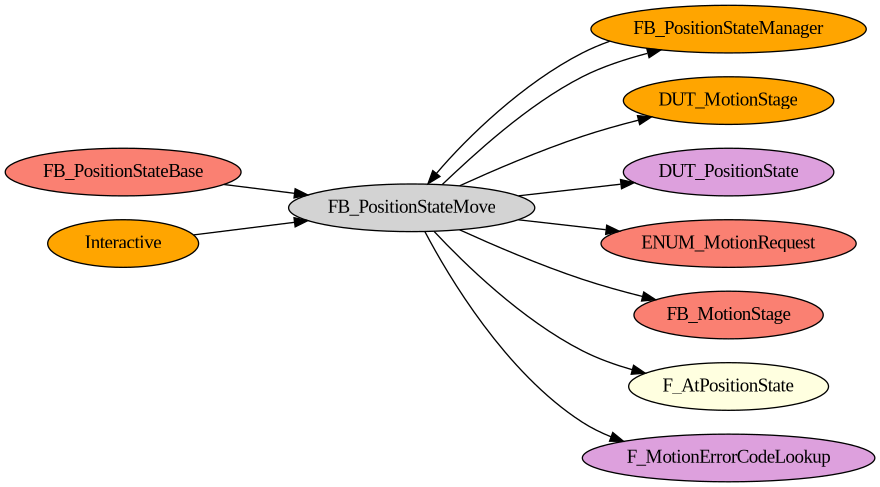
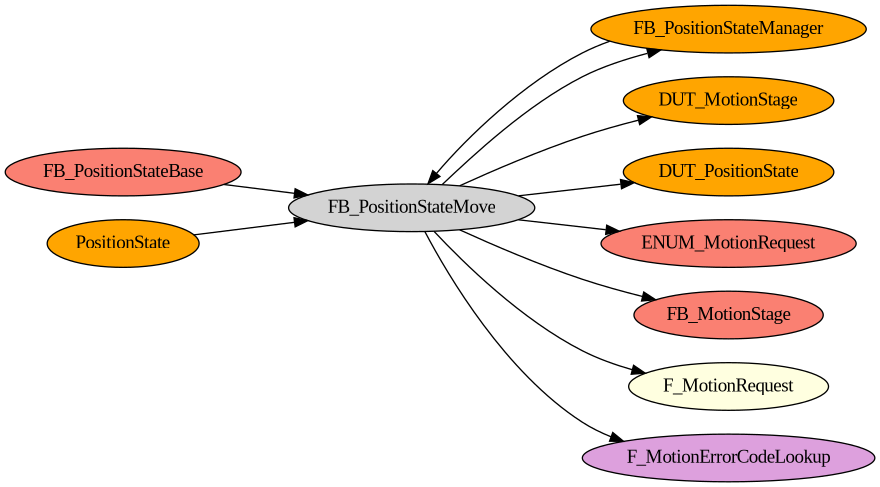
(729, 172) -> (729, 172)
(123, 244) -> (123, 244)
(729, 386) -> (729, 386)
